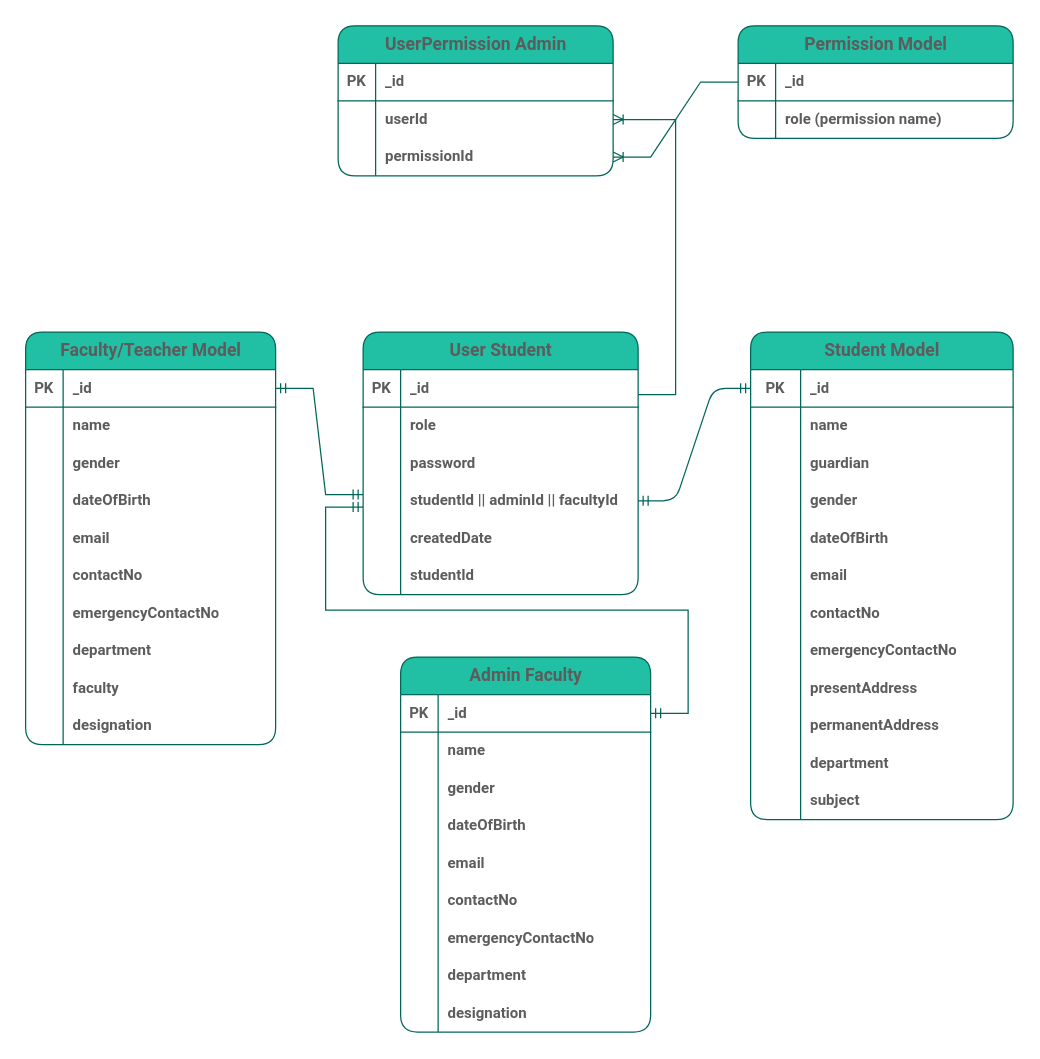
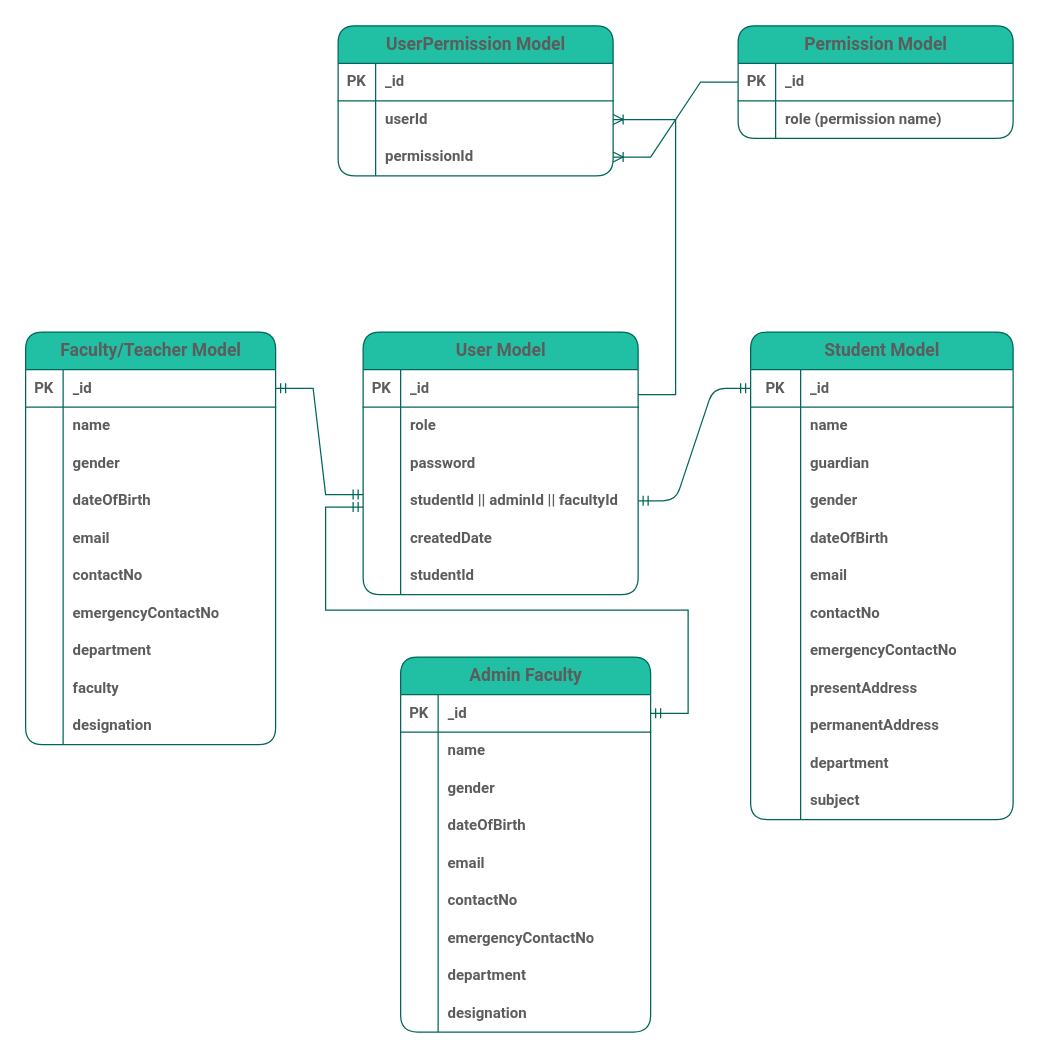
(476, 44) -> (476, 44)
(501, 351) -> (501, 351)
